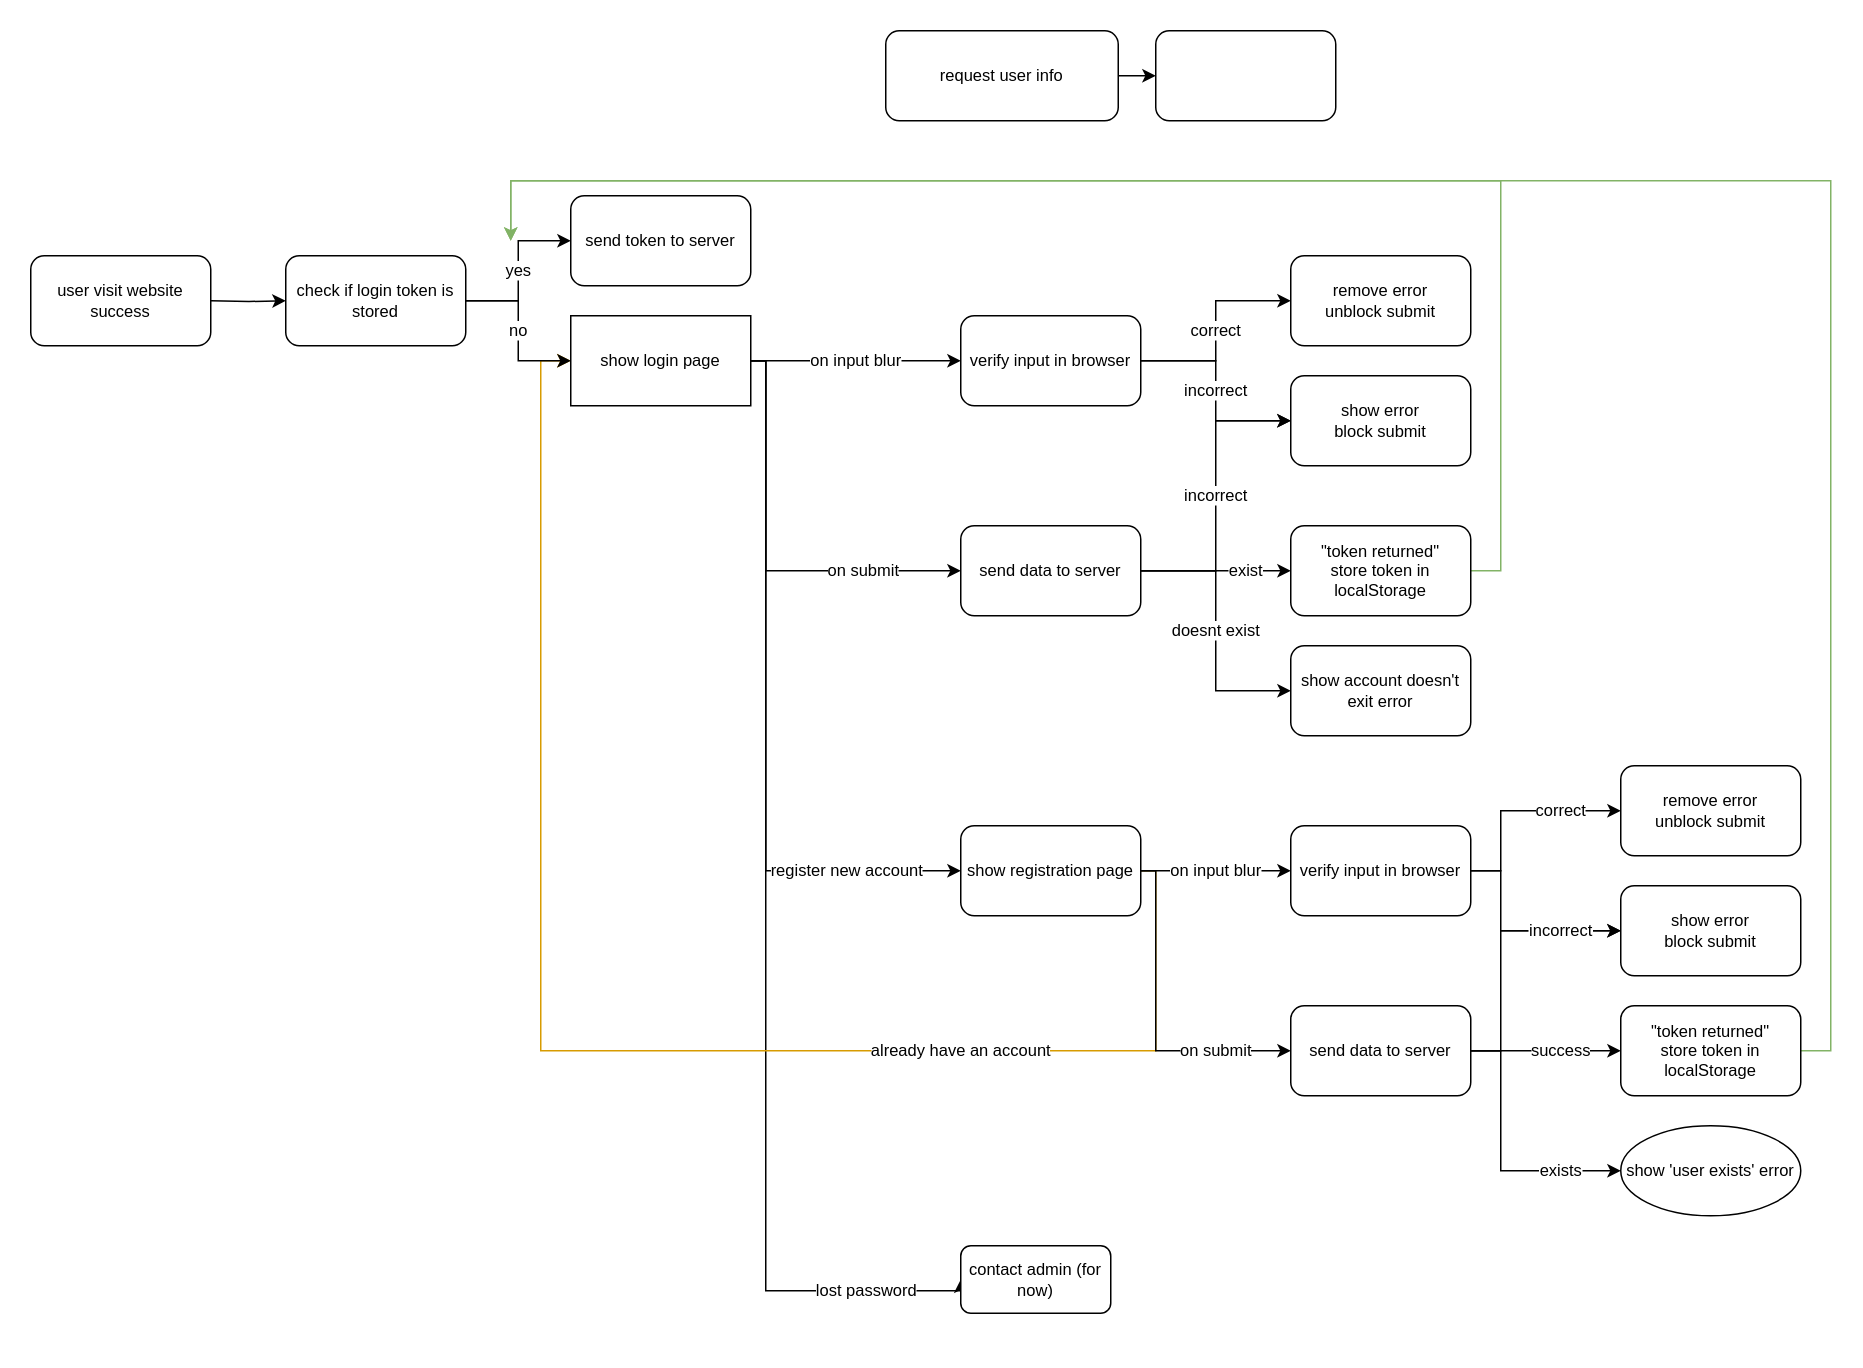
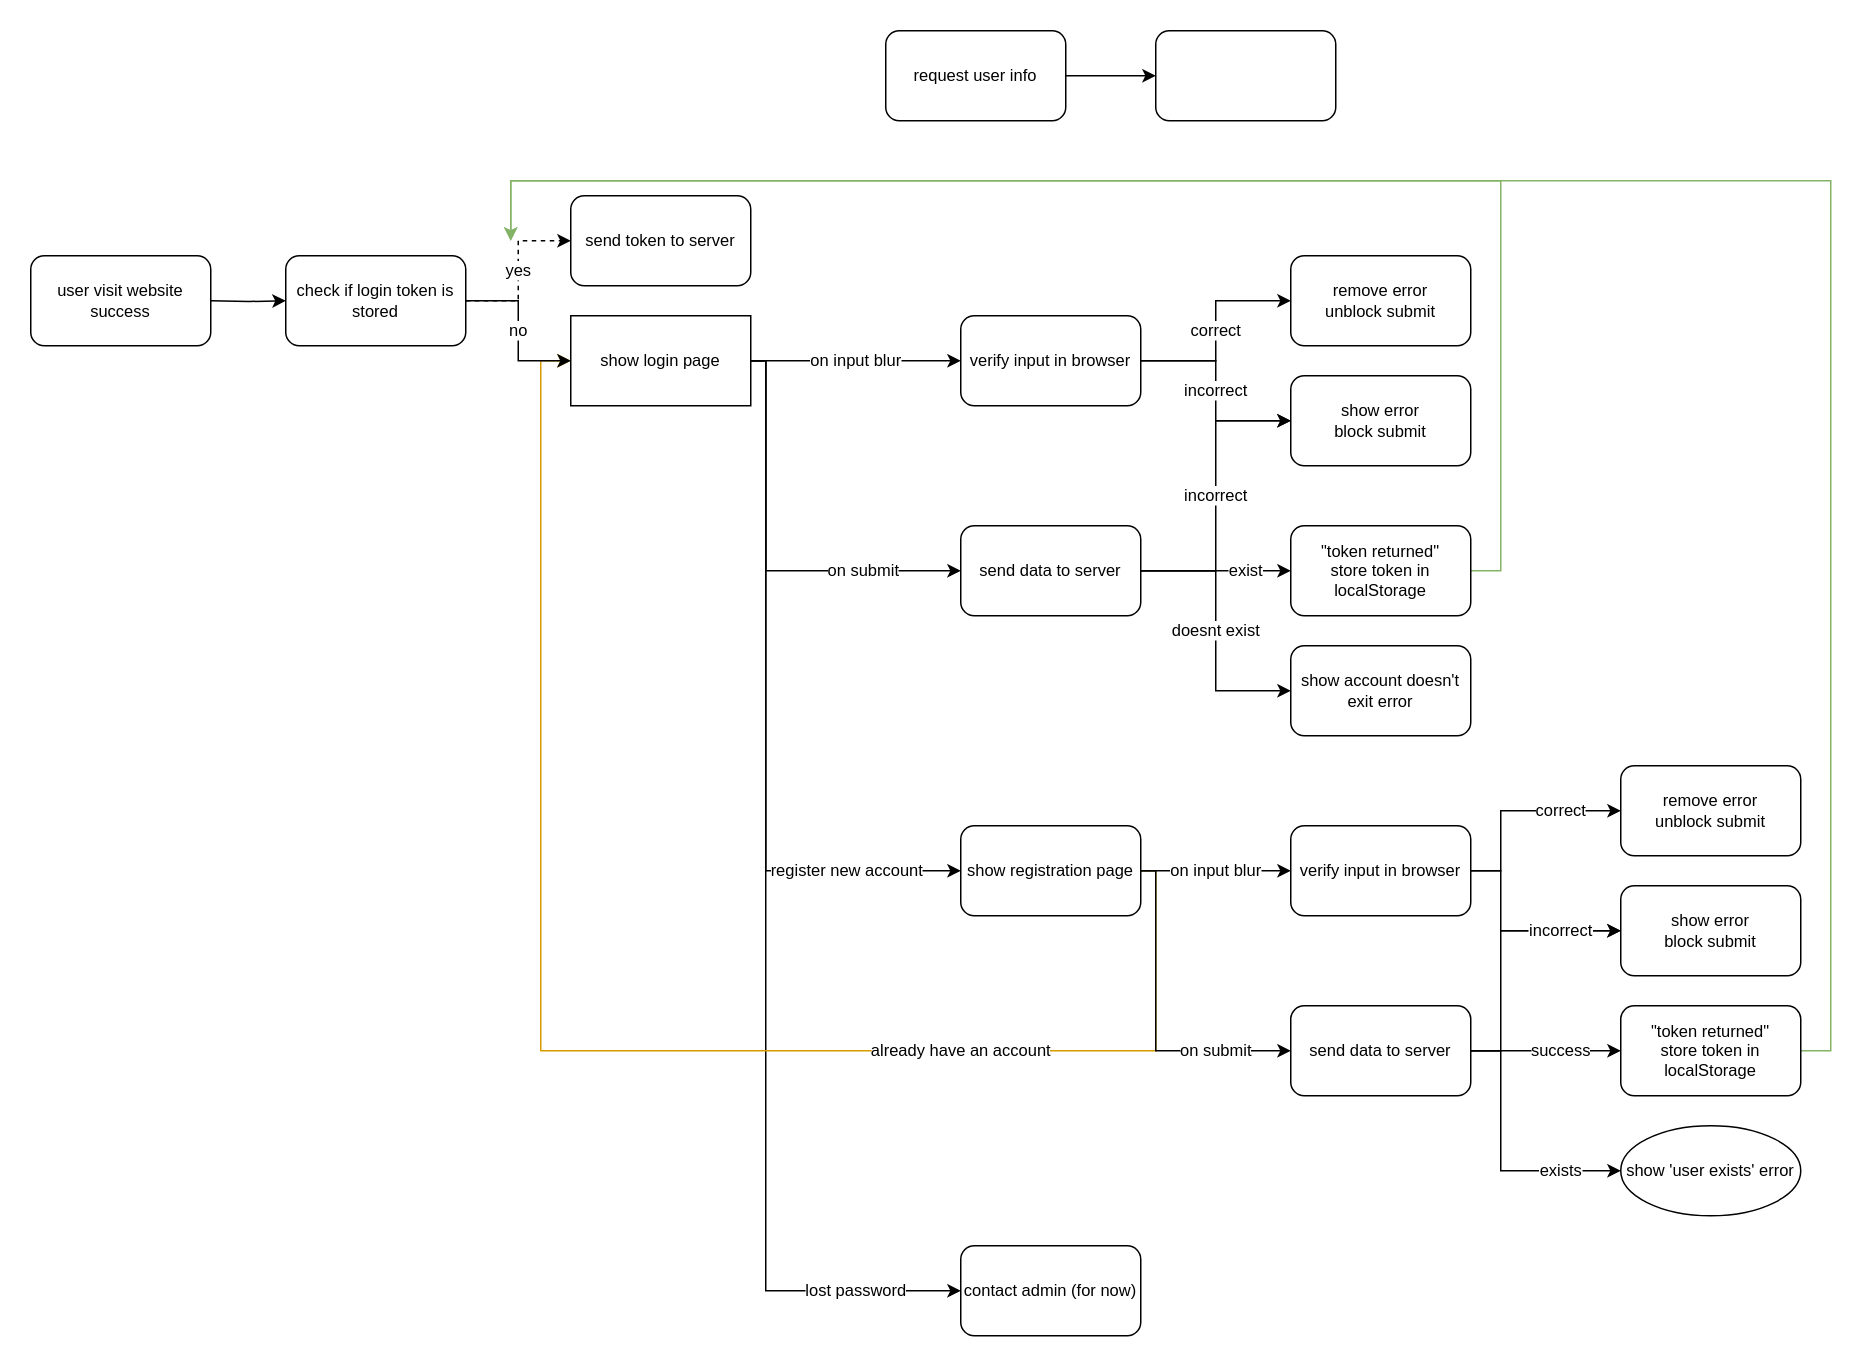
(1002, 76) -> (976, 76)
(529, 241) -> (529, 241)
(1036, 1280) -> (1051, 1291)
